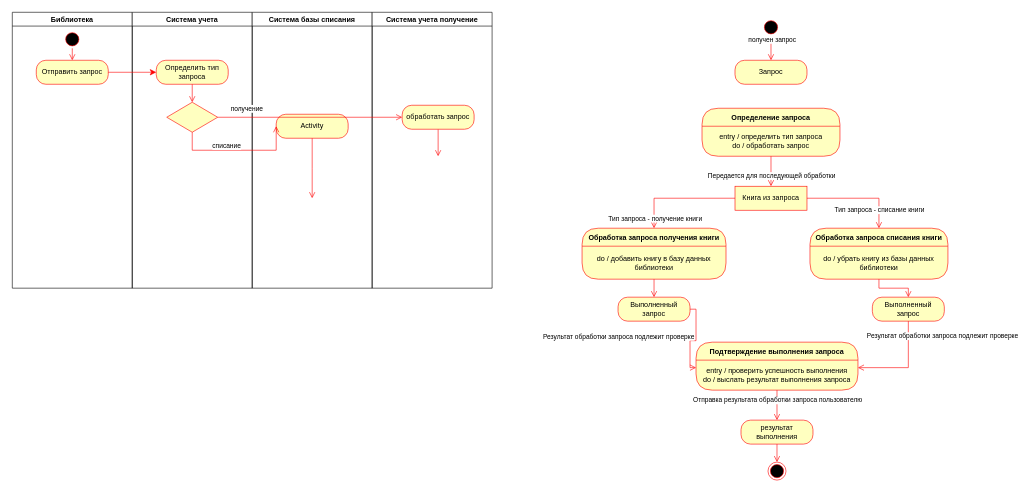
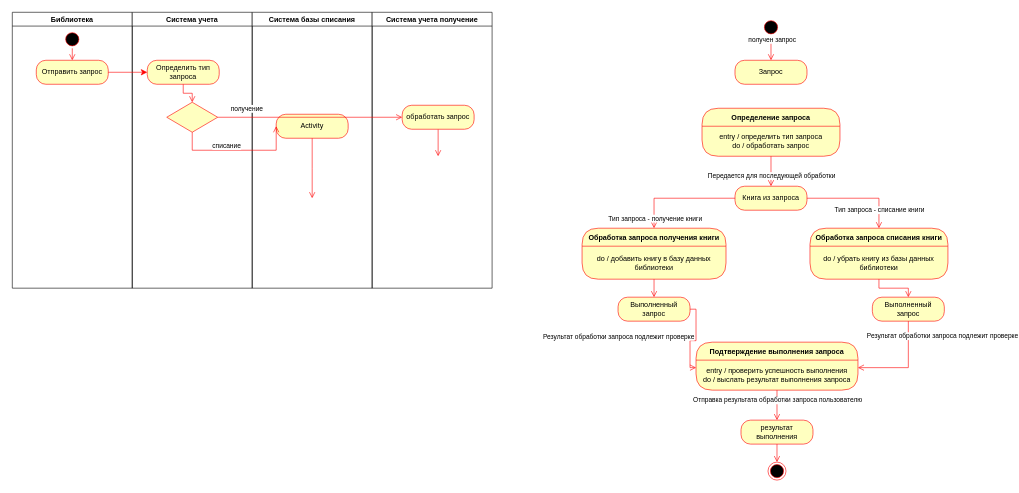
(192, 72) -> (183, 72)
(771, 198) -> (771, 198)
